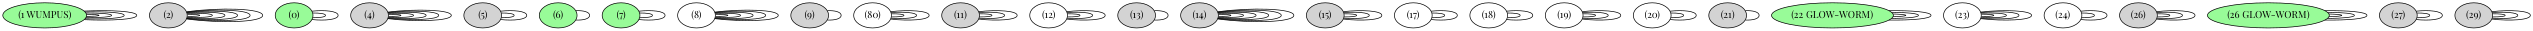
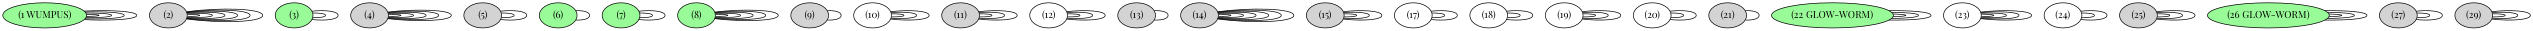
(294, 15) -> (294, 15)
(697, 15) -> (697, 15)
(873, 15) -> (873, 15)
(2138, 15) -> (2138, 15)
